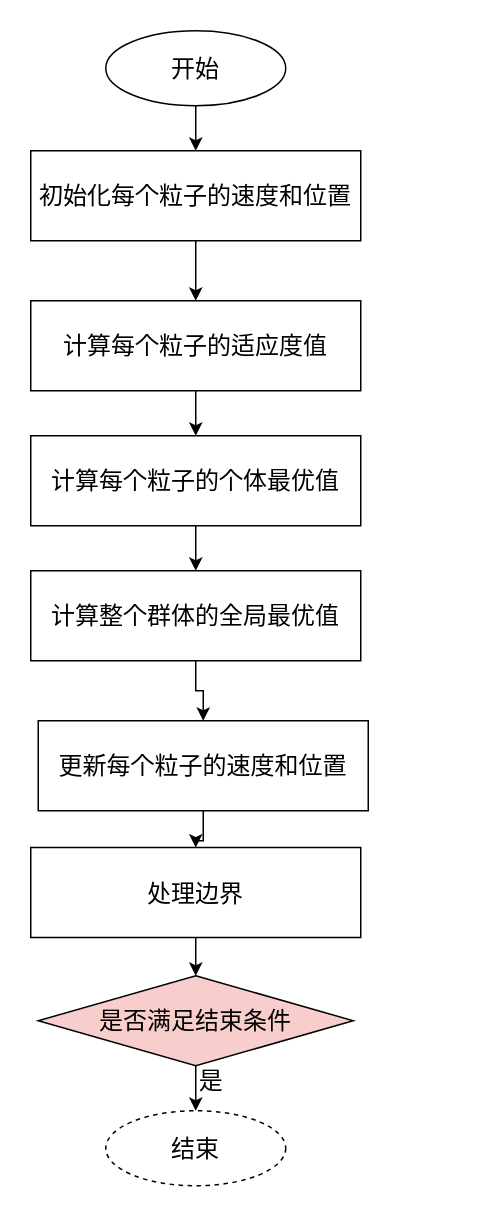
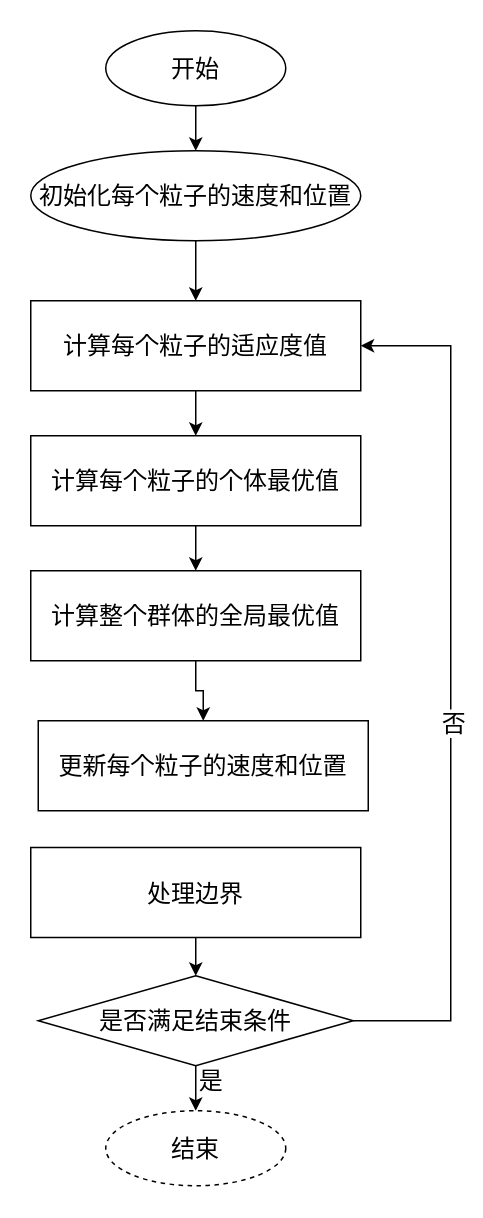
(196, 196) -> (196, 196)
none -> (451, 692)
(203, 830) -> none
(196, 1021) -> (196, 1021)
